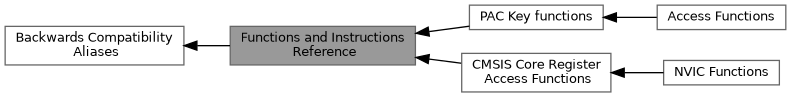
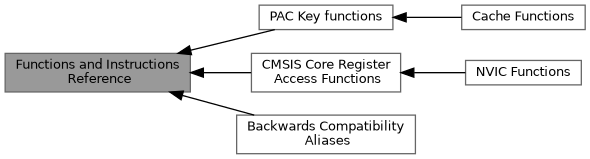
(722, 17) -> (523, 17)
(214, 46) -> (218, 105)
